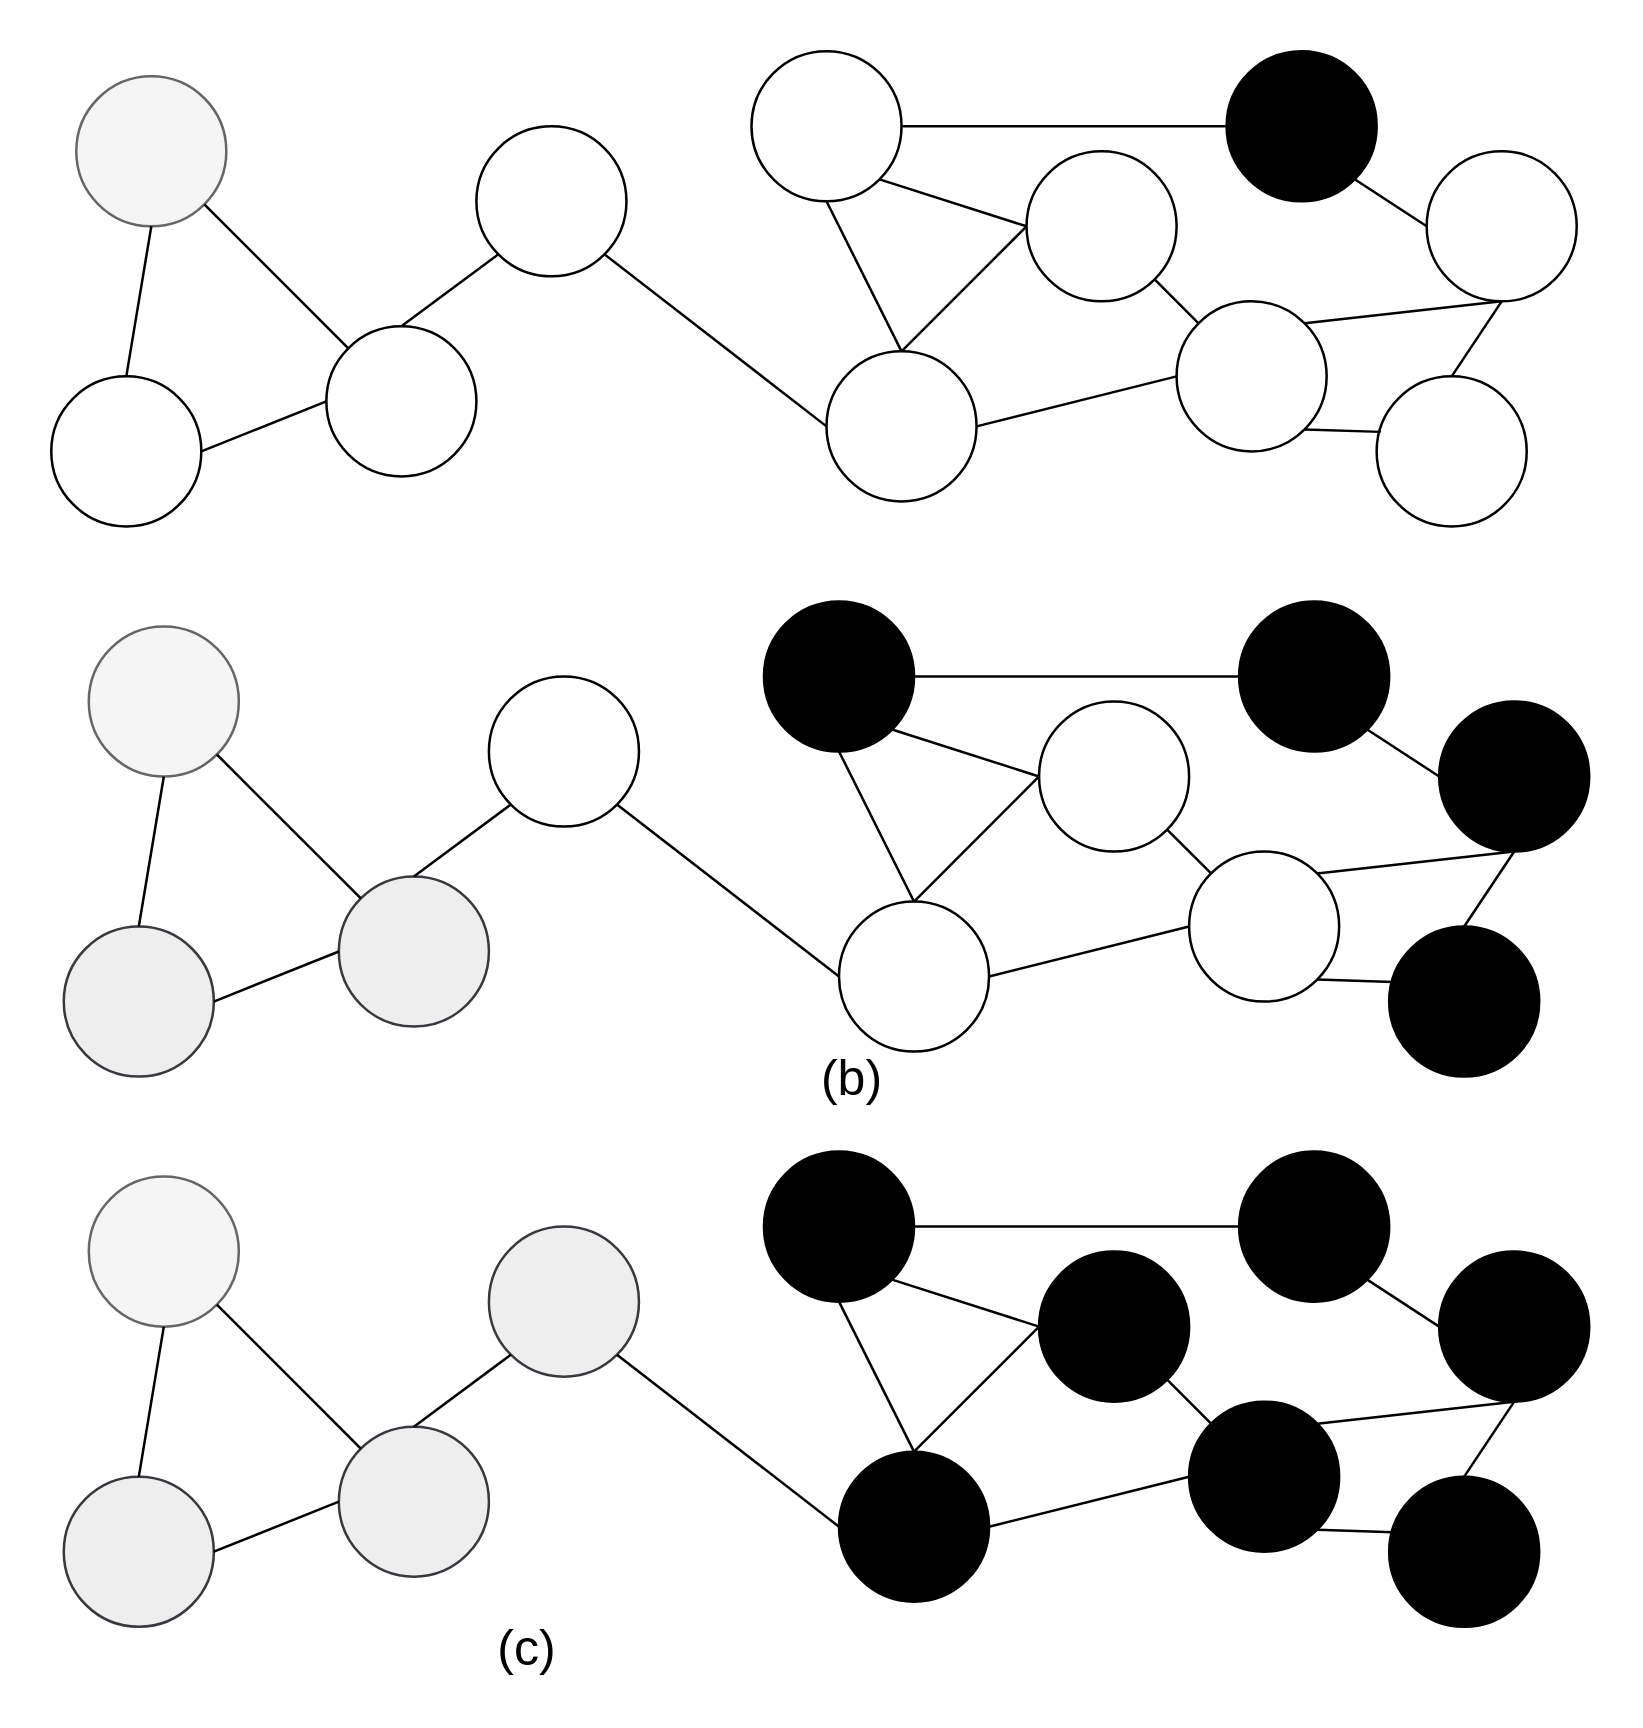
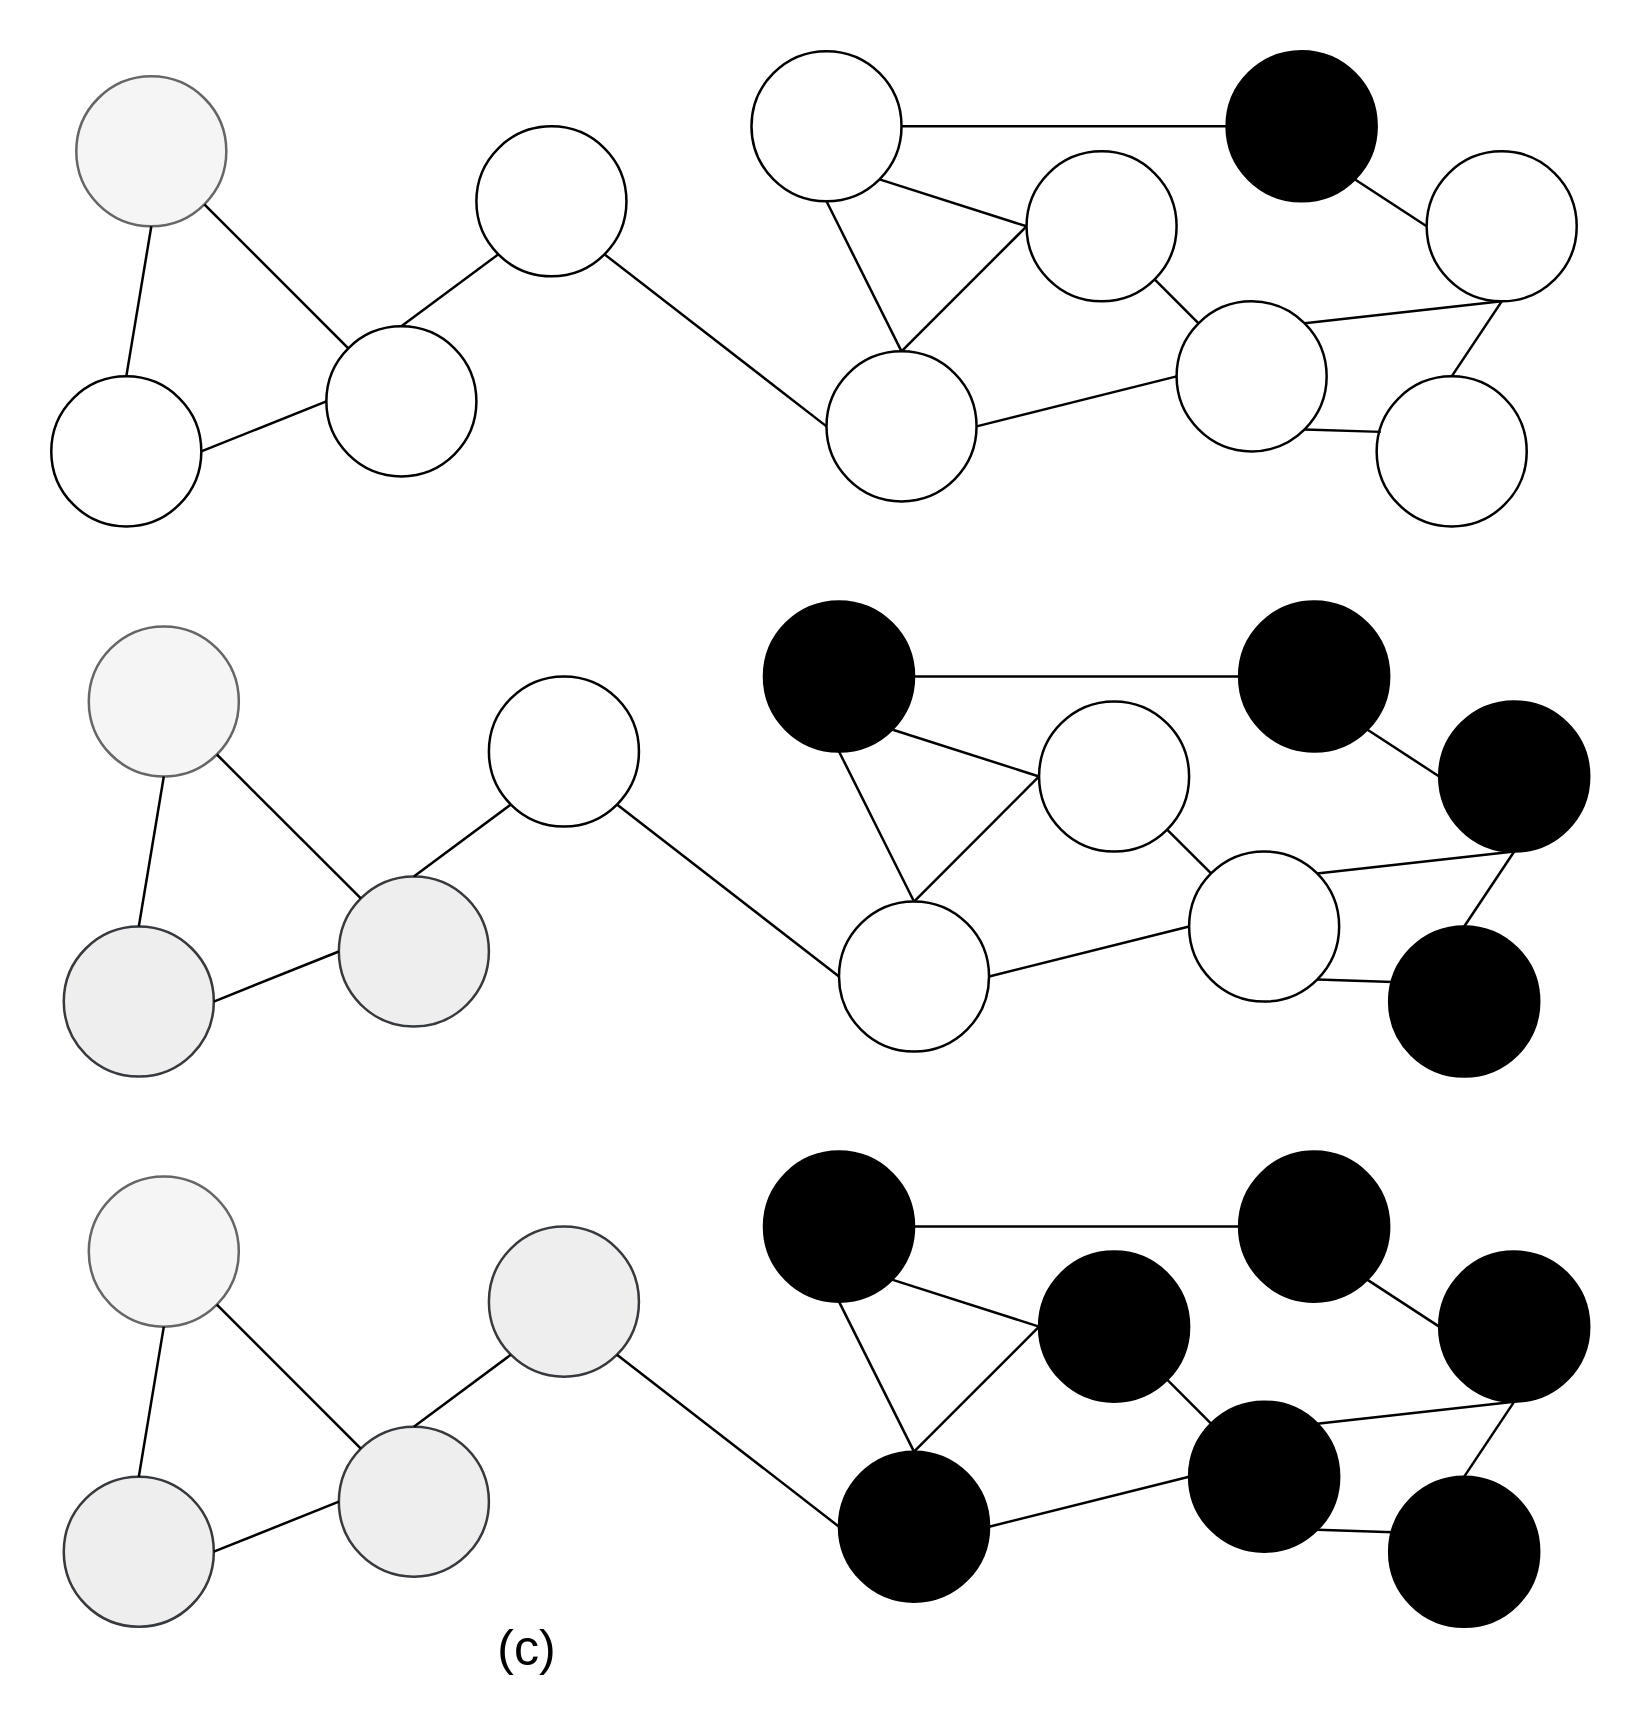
(851, 1076) -> none
